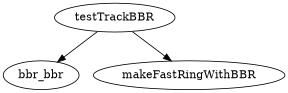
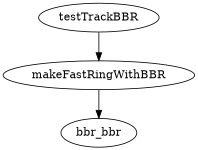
(81, 44) -> (99, 100)
